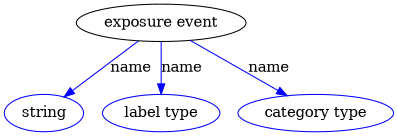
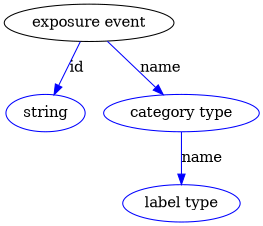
(161, 63) -> (181, 153)
(131, 68) -> (77, 68)
